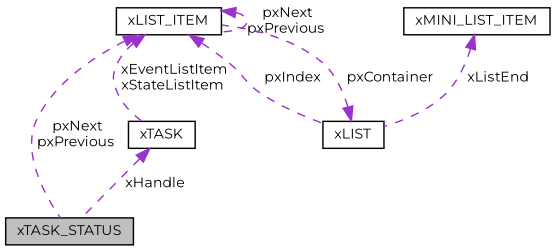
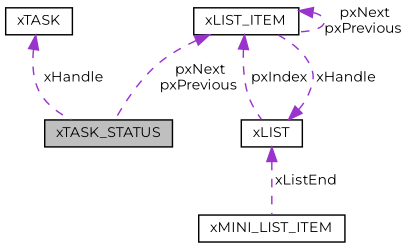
(389, 78) -> (345, 78)
(114, 84) -> none
(439, 100) -> (272, 188)
